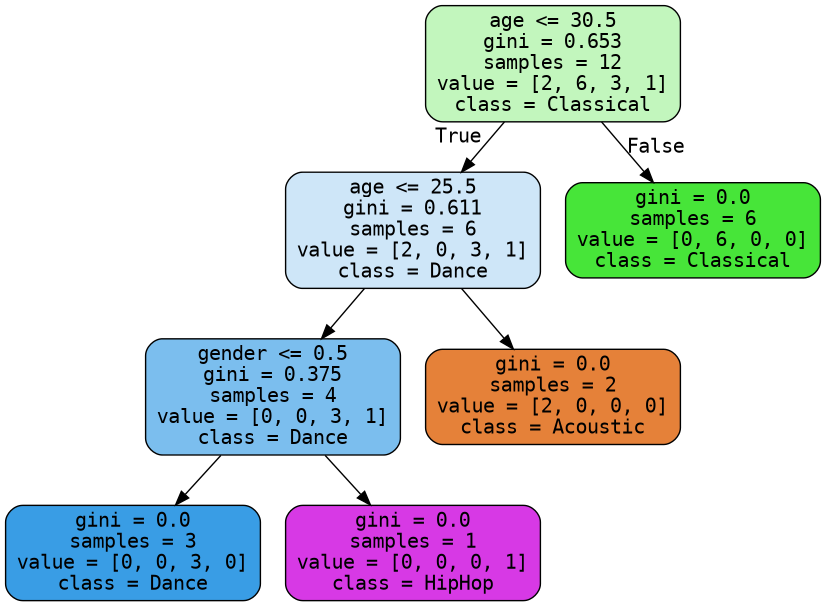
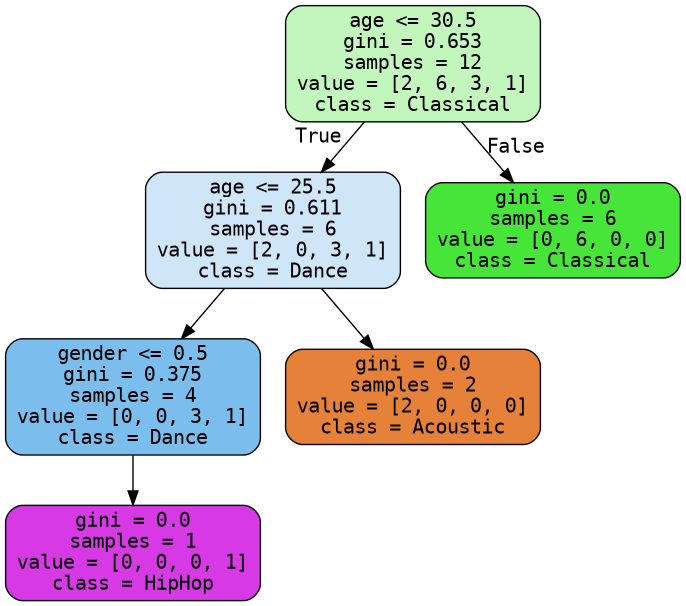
(133, 553) -> none
